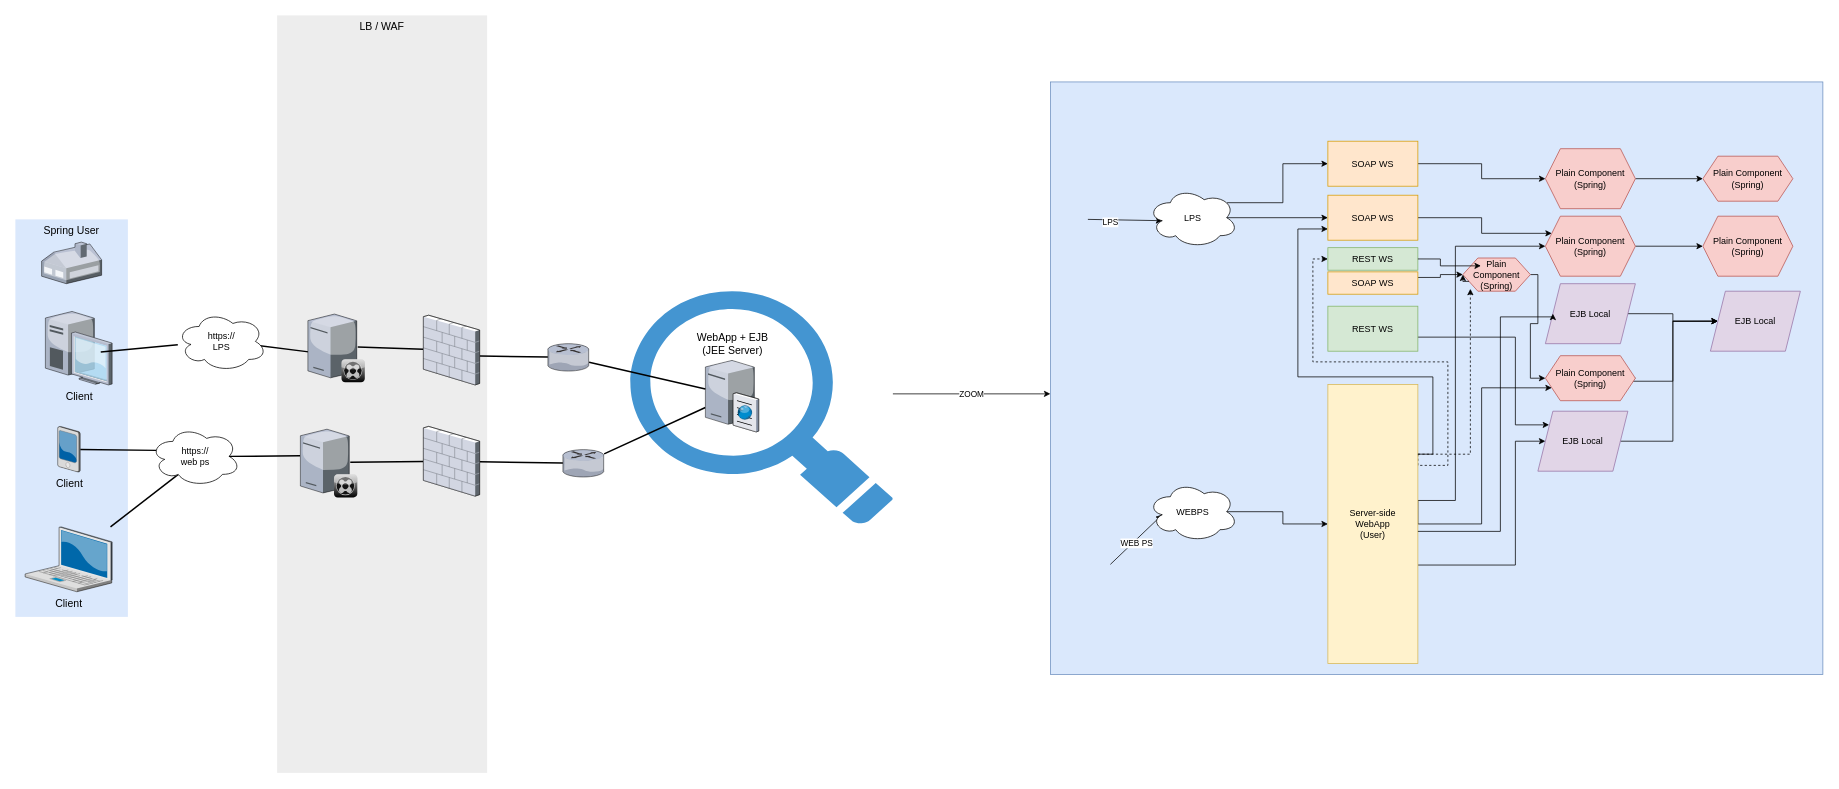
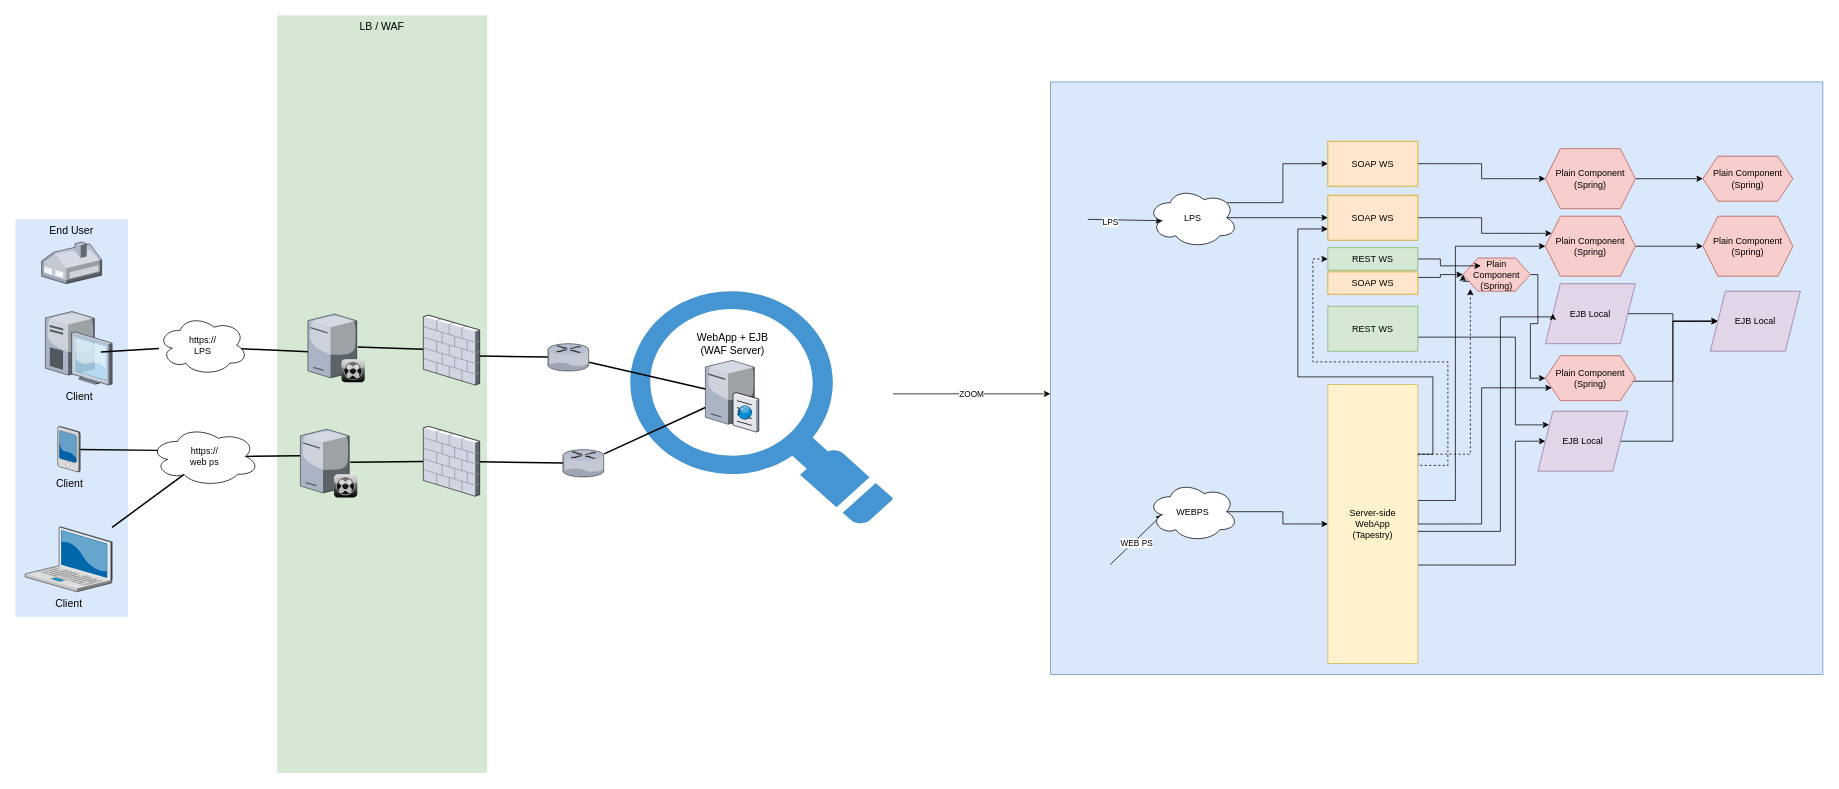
(72, 231) -> (72, 231)
(222, 341) -> (203, 345)
(733, 344) -> (733, 344)
(382, 394) -> (382, 394)
(195, 456) -> (205, 456)
(1373, 524) -> (1373, 524)
